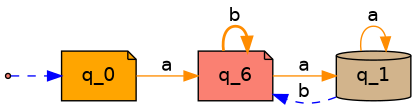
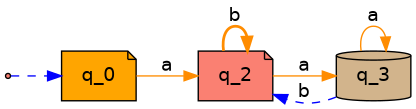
(236, 76) -> (236, 76)
(374, 76) -> (374, 76)
